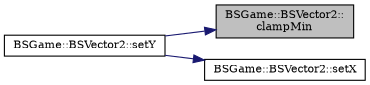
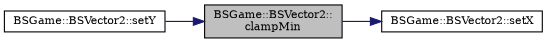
(179, 57) -> (356, 21)
